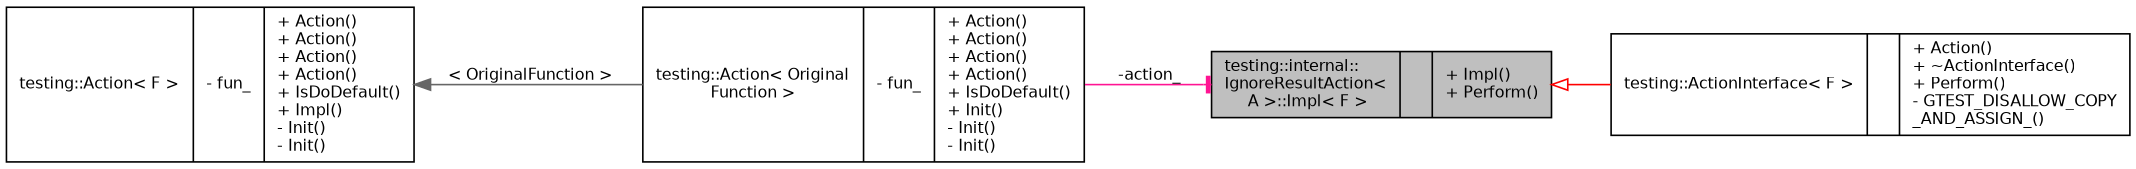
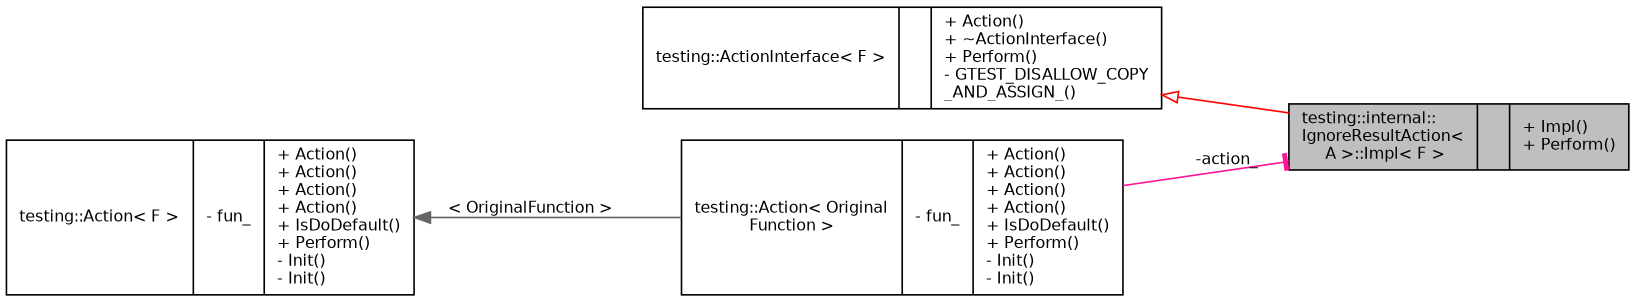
(1589, 85) -> (1233, 105)
(310, 110) -> (324, 243)
(976, 110) -> (1033, 243)
